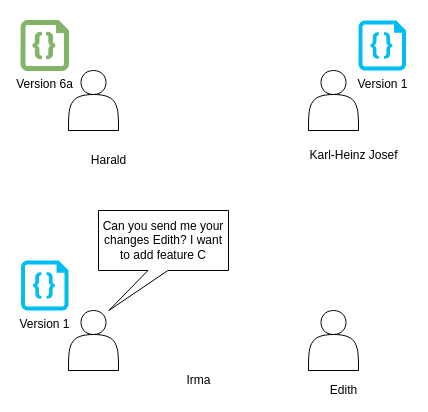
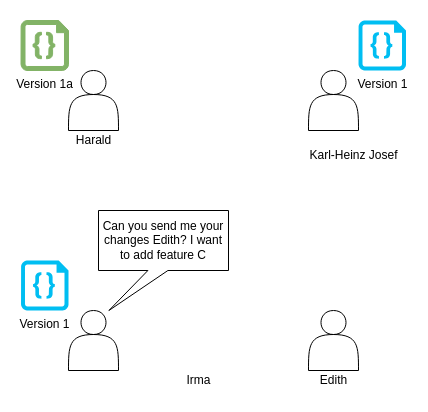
(45, 85) -> (45, 85)
(109, 161) -> (94, 141)
(344, 391) -> (334, 381)
